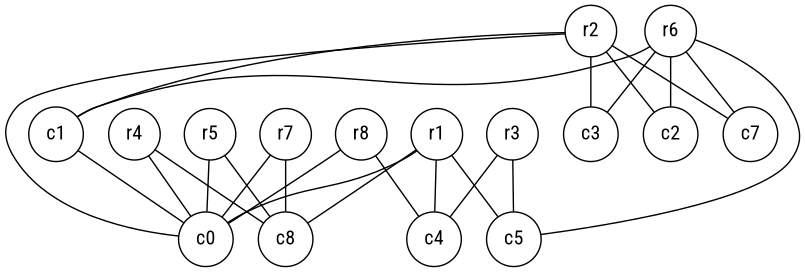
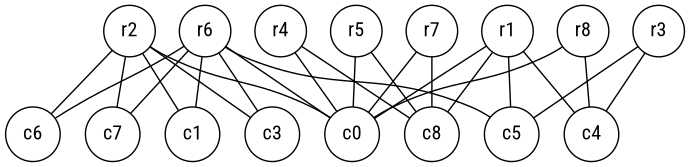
(671, 134) -> (33, 134)
(131, 187) -> (278, 82)
